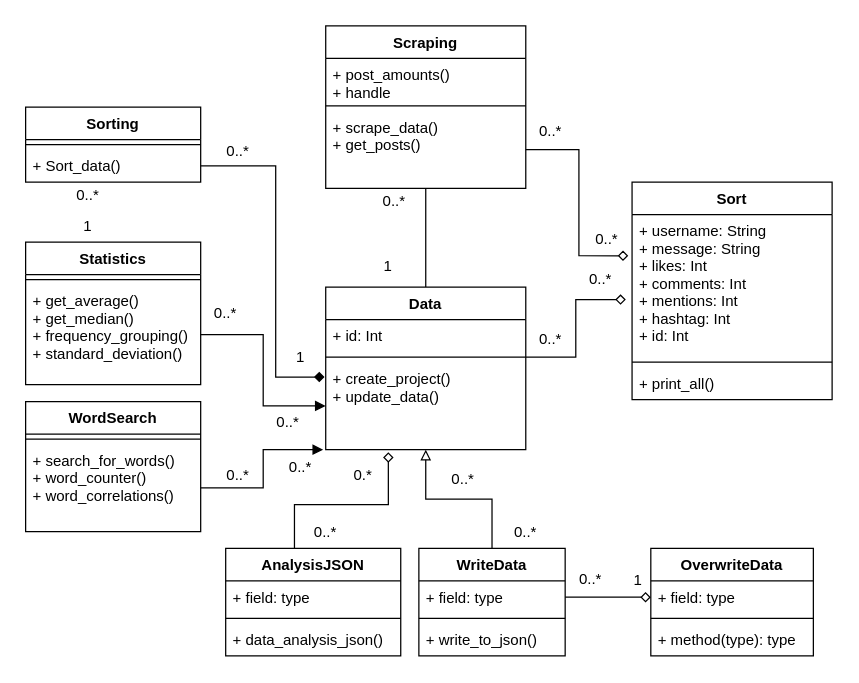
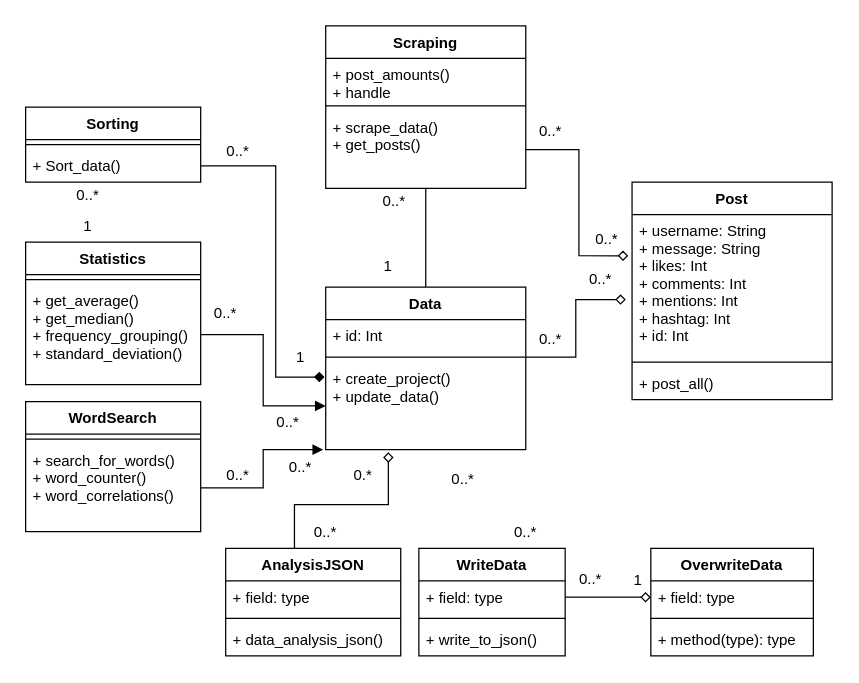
(731, 199) -> (731, 199)
(686, 384) -> (683, 384)
(464, 499) -> none
